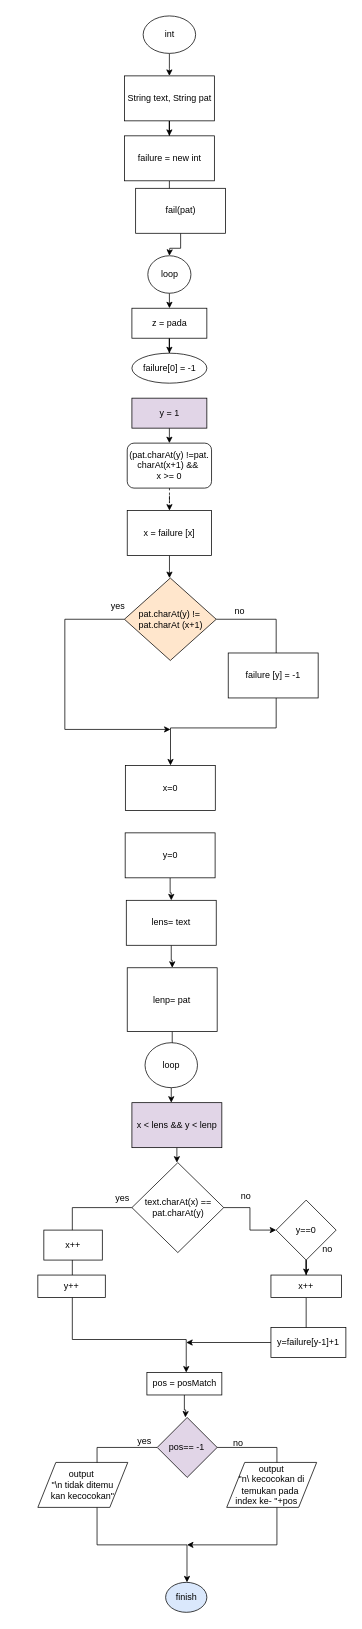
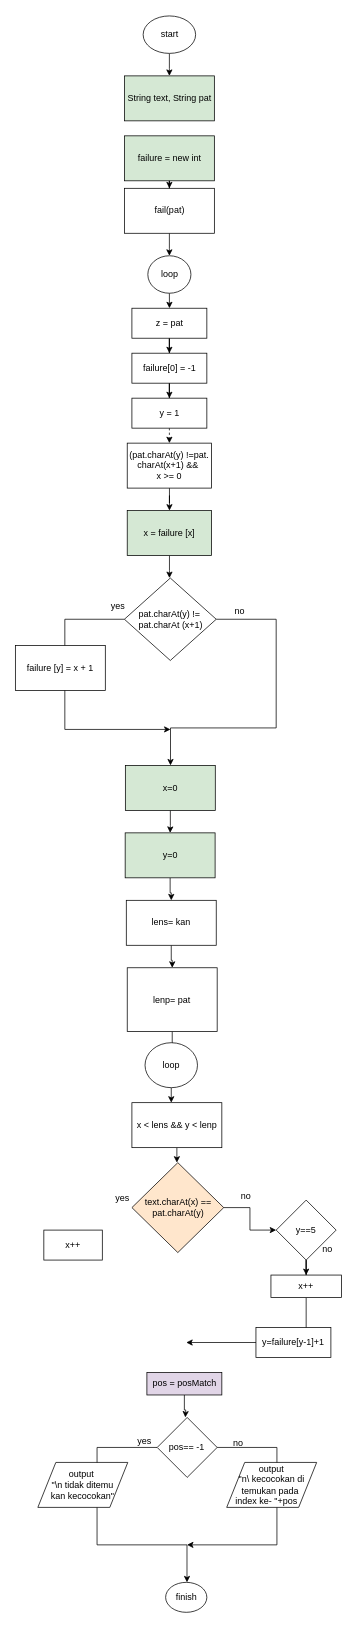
(170, 34) -> (170, 34)
(170, 98) -> (170, 98)
(170, 130) -> none
(170, 158) -> (170, 158)
(181, 210) -> (170, 210)
(170, 323) -> (170, 323)
(170, 368) -> (170, 368)
none -> (170, 393)
(170, 413) -> (170, 413)
(170, 433) -> (170, 433)
(170, 465) -> (170, 465)
(170, 502) -> (170, 502)
(170, 533) -> (170, 533)
(170, 619) -> (170, 619)
none -> (60, 668)
(273, 675) -> none
(170, 788) -> (170, 788)
none -> (170, 818)
(170, 855) -> (170, 855)
(171, 923) -> (171, 923)
(177, 1125) -> (177, 1125)
(178, 1208) -> (178, 1208)
(306, 1230) -> (306, 1230)
(72, 1287) -> none
(120, 1340) -> none
(309, 1343) -> (294, 1343)
(185, 1384) -> (185, 1384)
(187, 1448) -> (187, 1448)
(186, 1598) -> (186, 1598)
